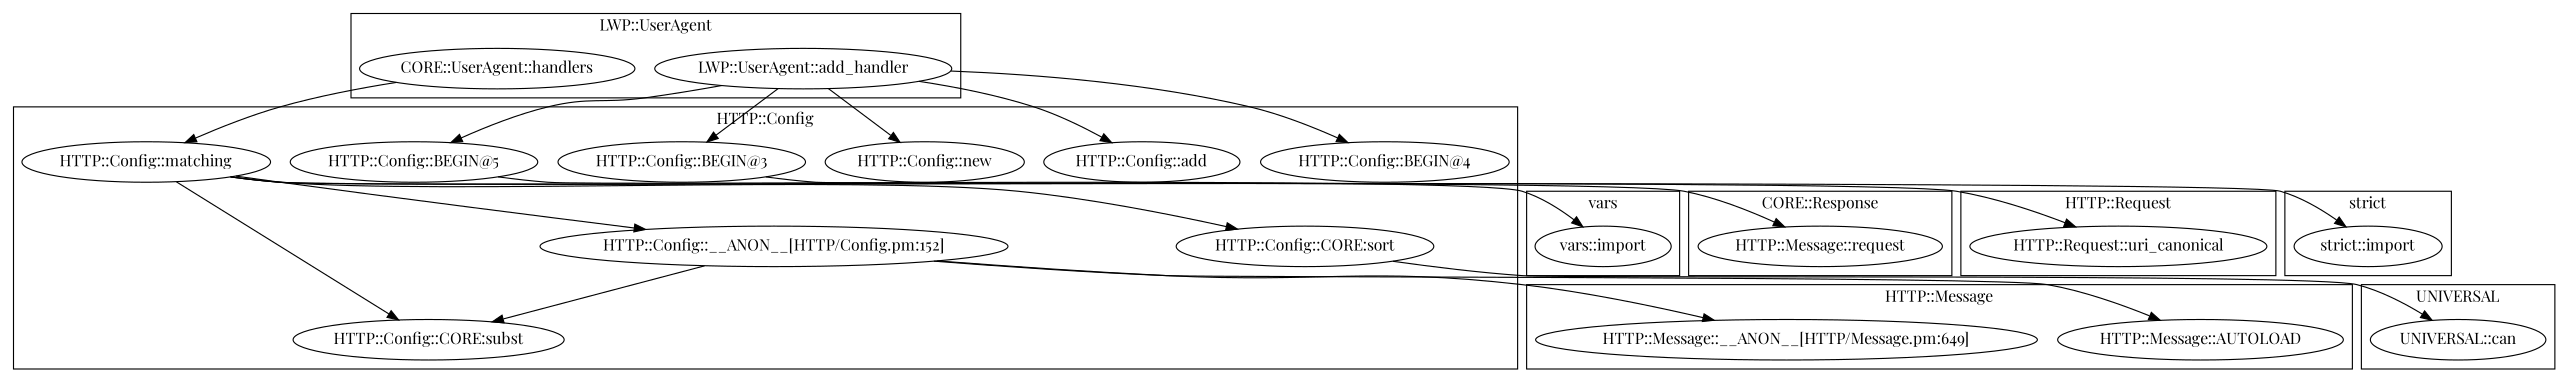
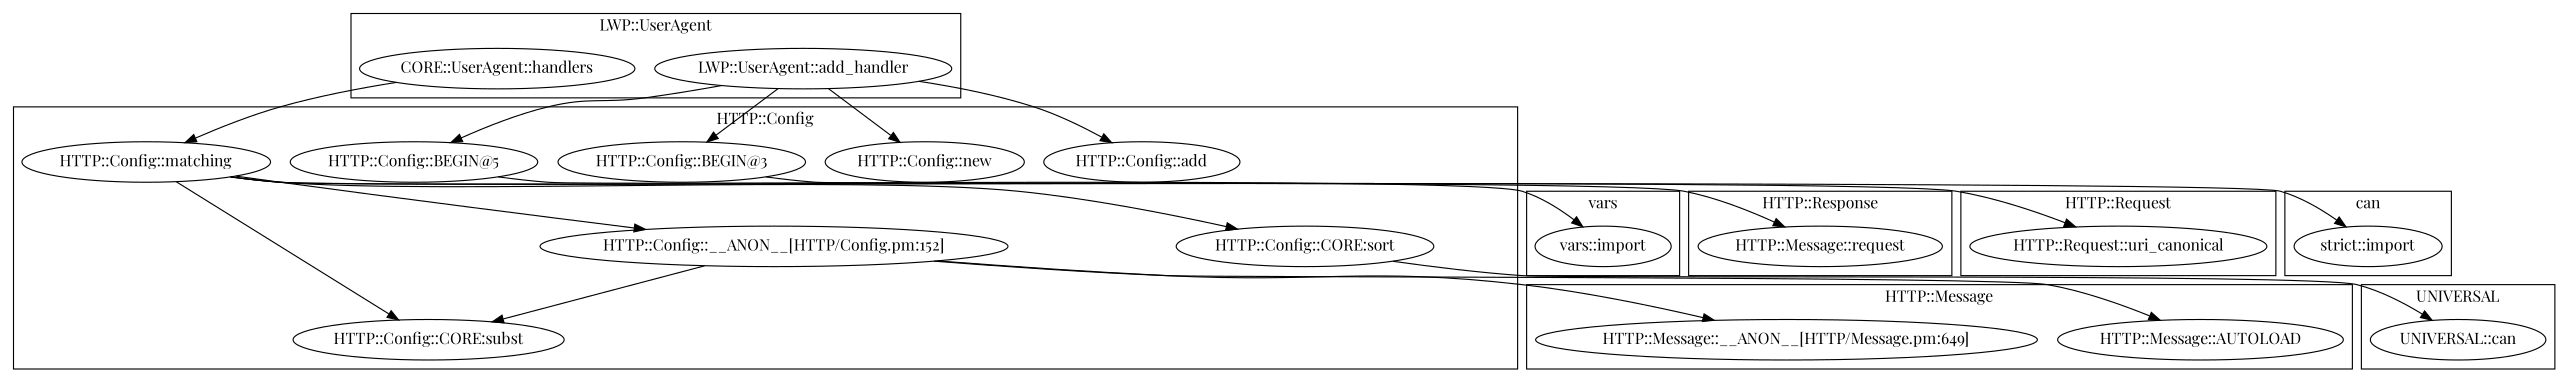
(1385, 162) -> none
(1820, 204) -> (1820, 204)
(2368, 204) -> (2368, 204)
